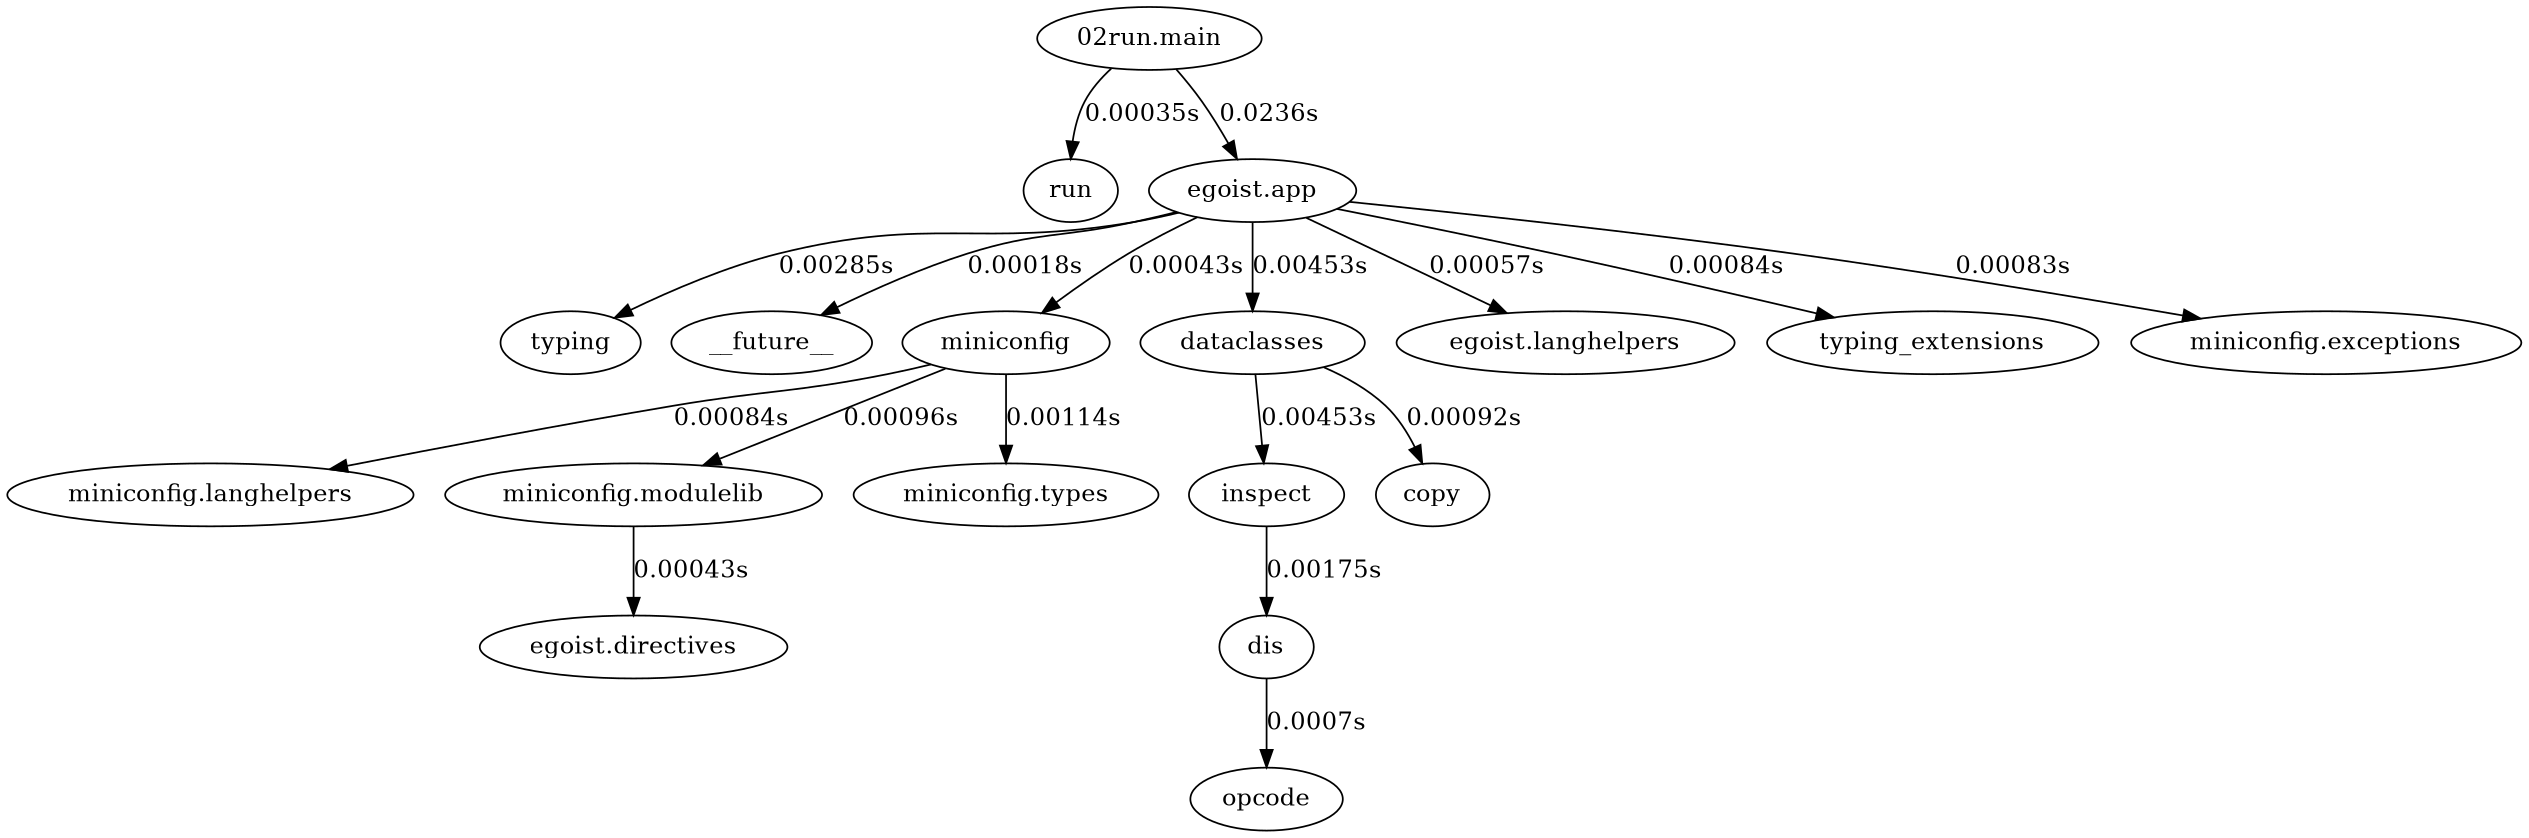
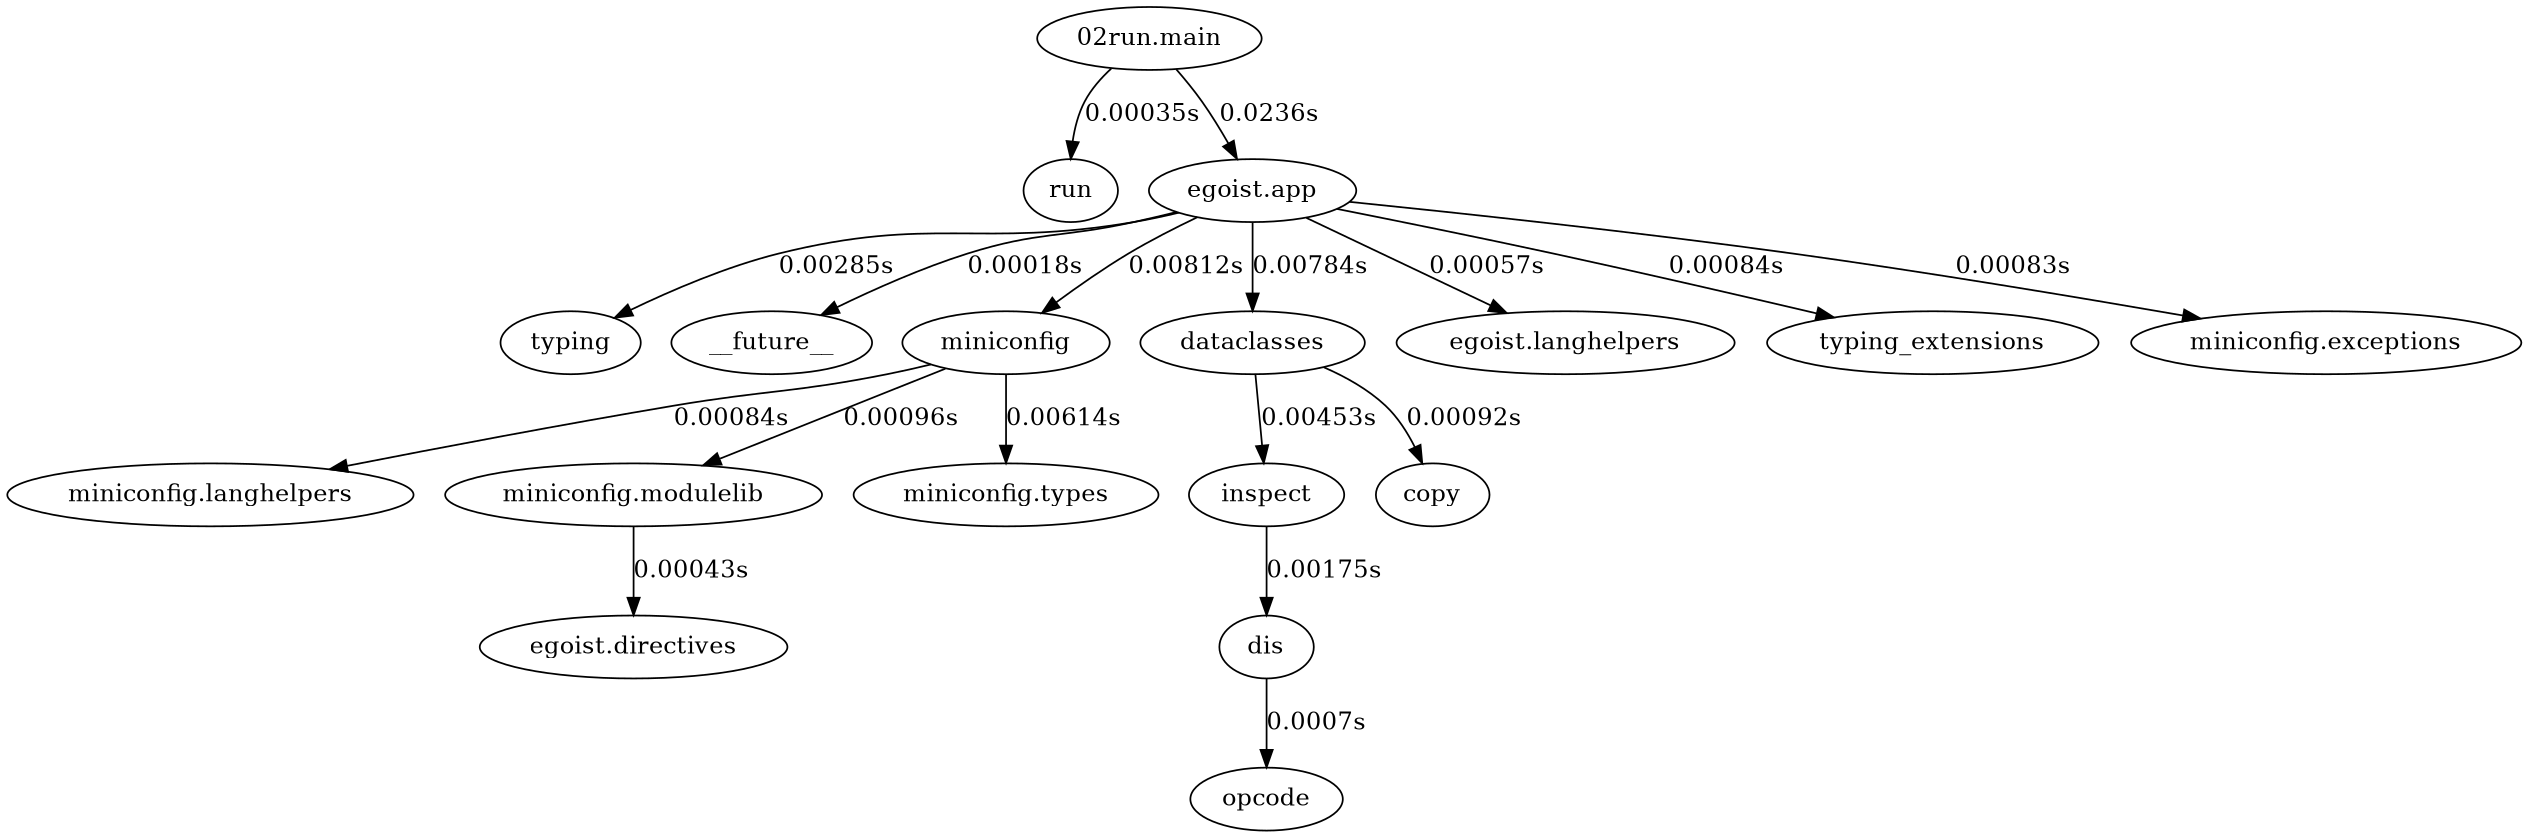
(1187, 267) -> (1187, 267)
(1311, 267) -> (1311, 267)
(1065, 419) -> (1065, 419)
